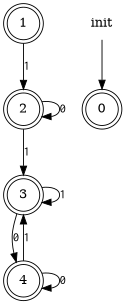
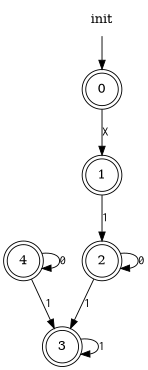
none -> (102, 128)
(12, 233) -> none
